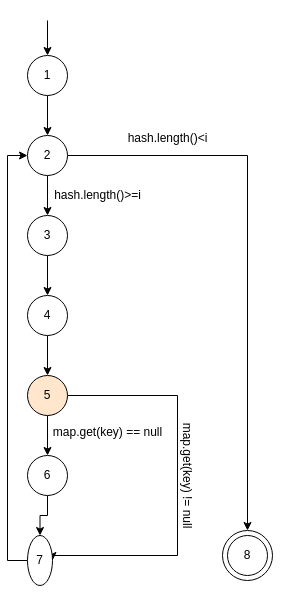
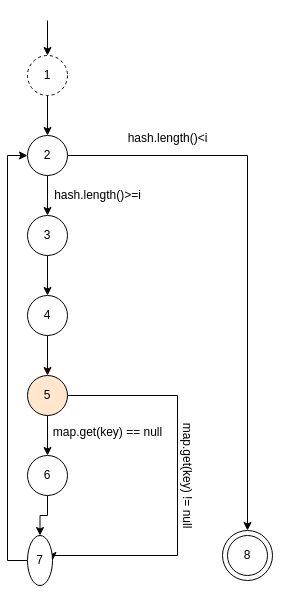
(48, 76) -> (48, 76)
